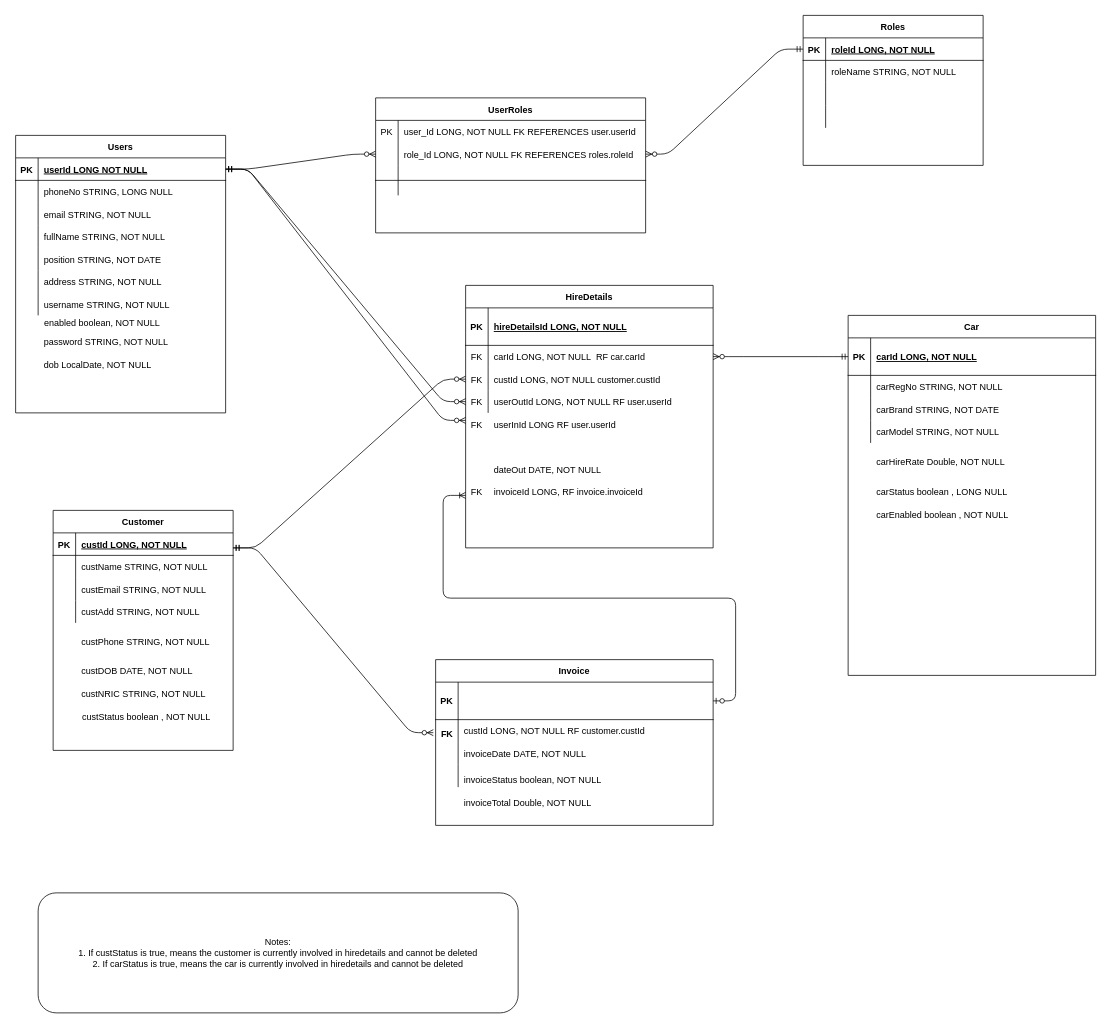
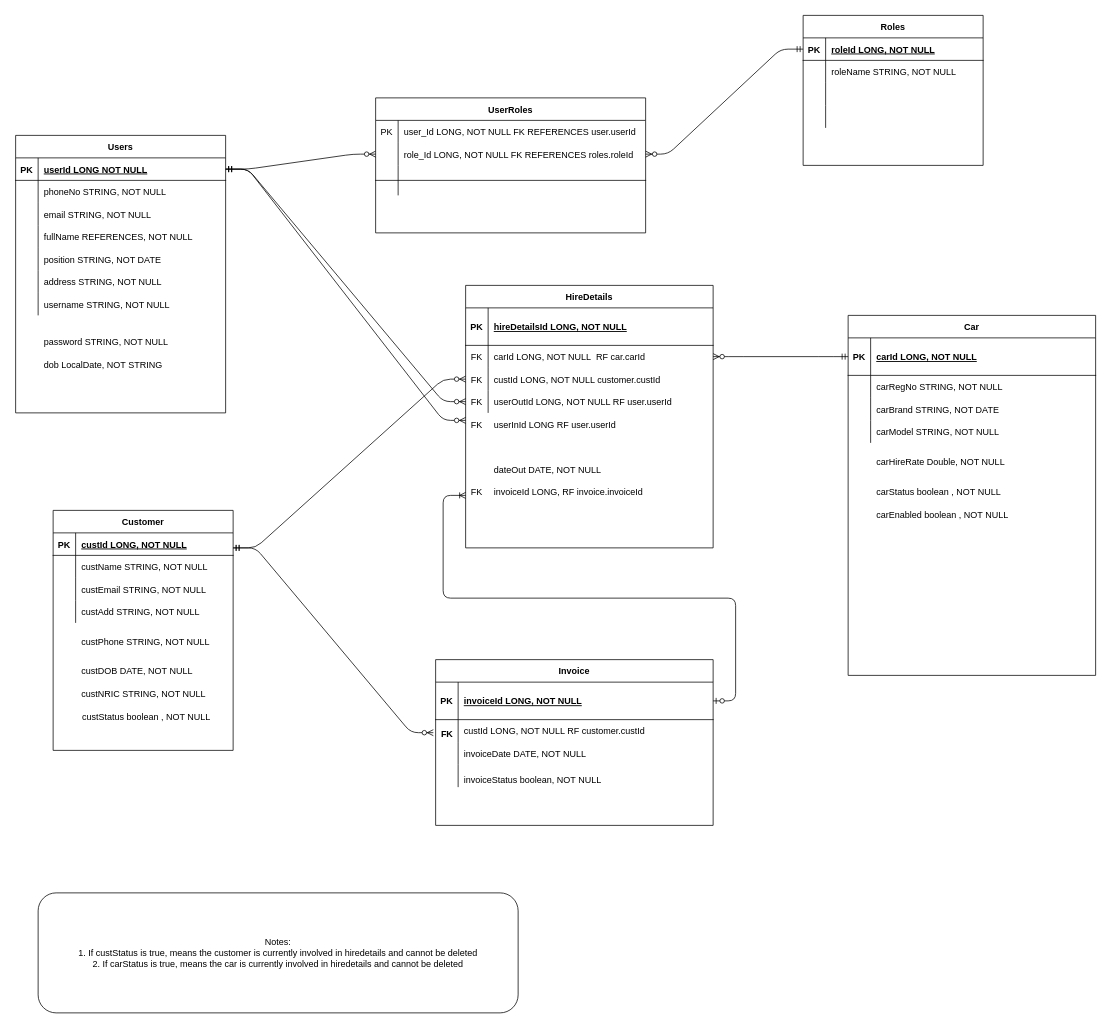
(102, 192) -> (99, 192)
(99, 237) -> (110, 237)
(102, 323) -> none
(96, 365) -> (101, 365)
(942, 492) -> (940, 492)
none -> (585, 701)
(563, 802) -> none
